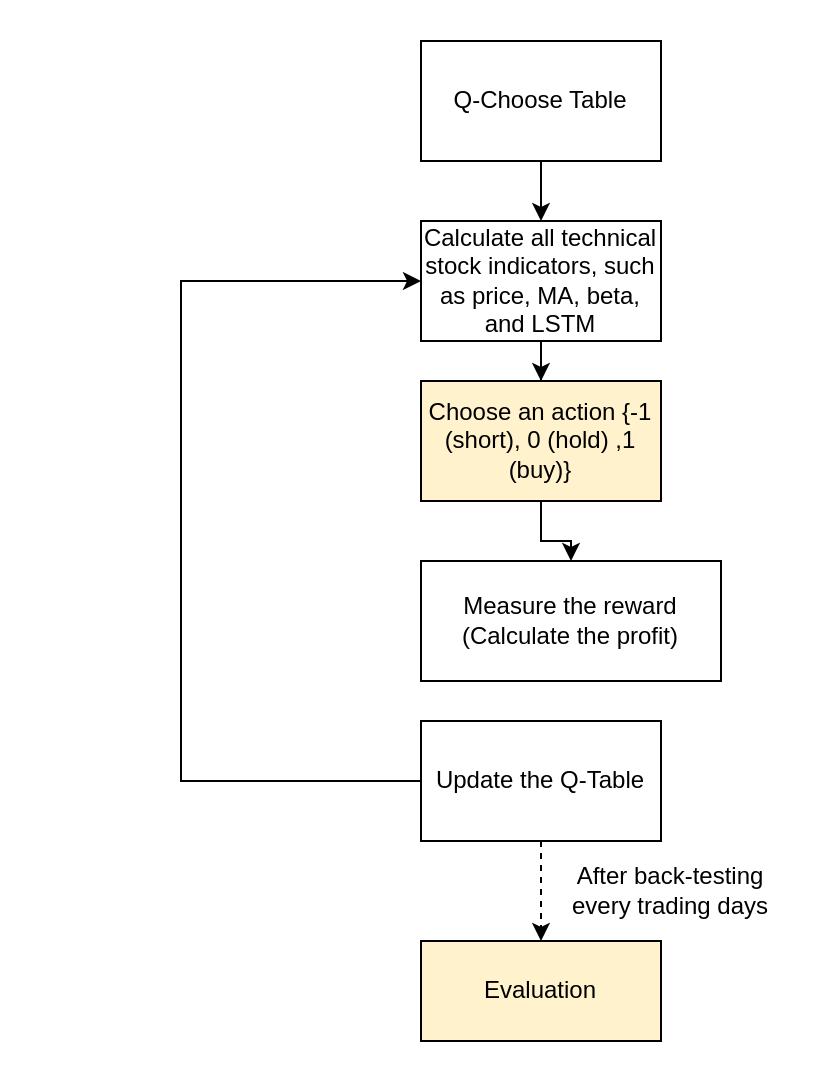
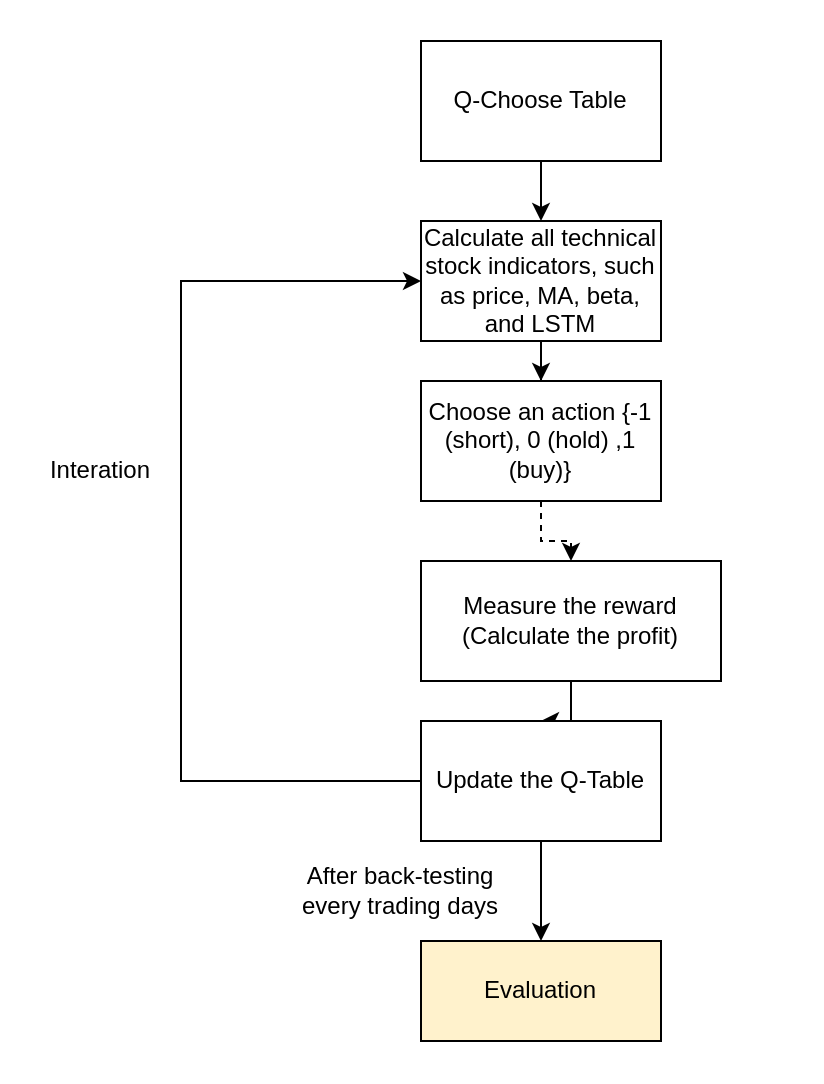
(541, 441) -> (541, 441)
none -> (101, 471)
(541, 539) -> (541, 539)
none -> (571, 702)
(541, 885) -> (541, 885)
(671, 891) -> (401, 891)
